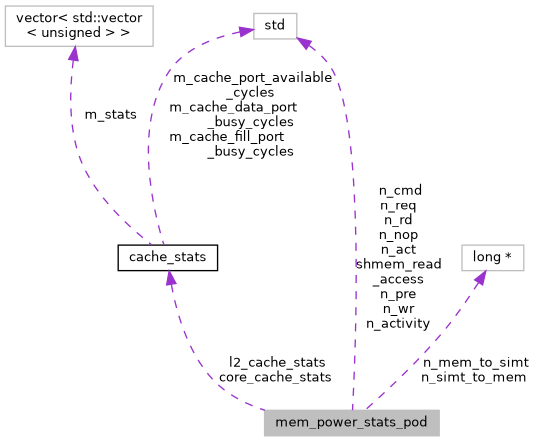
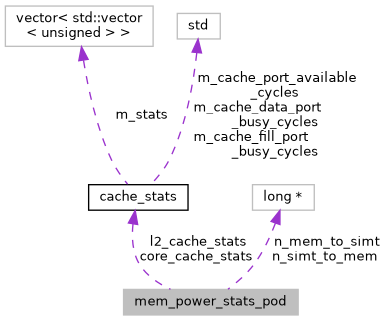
(355, 222) -> none
